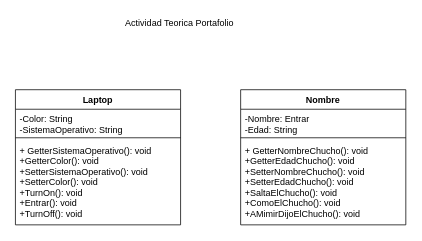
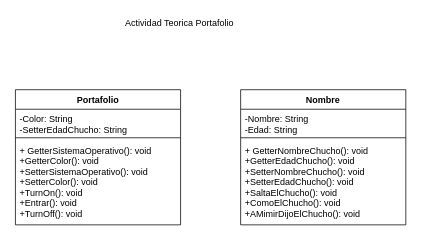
(98, 100) -> (98, 100)
(50, 119) -> (50, 119)
(280, 119) -> (279, 119)
